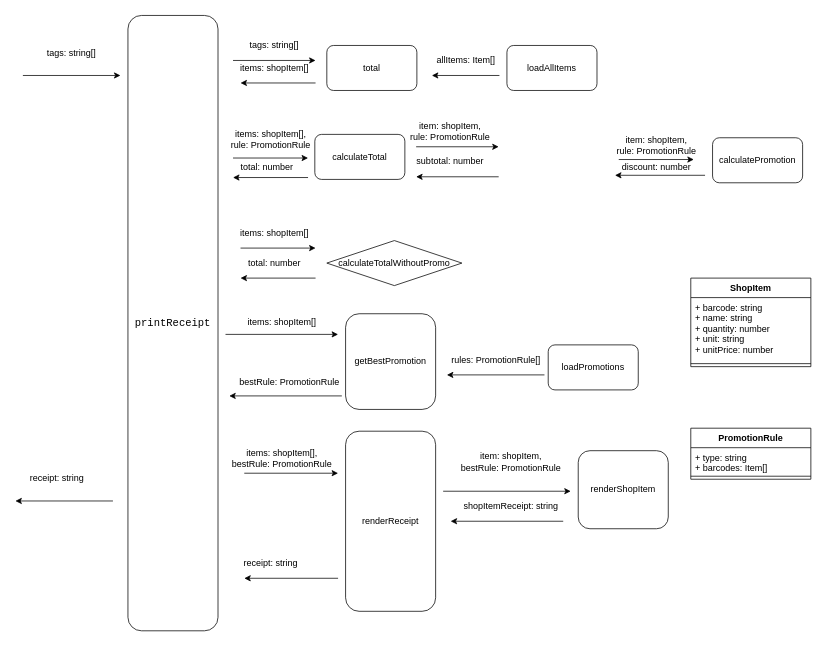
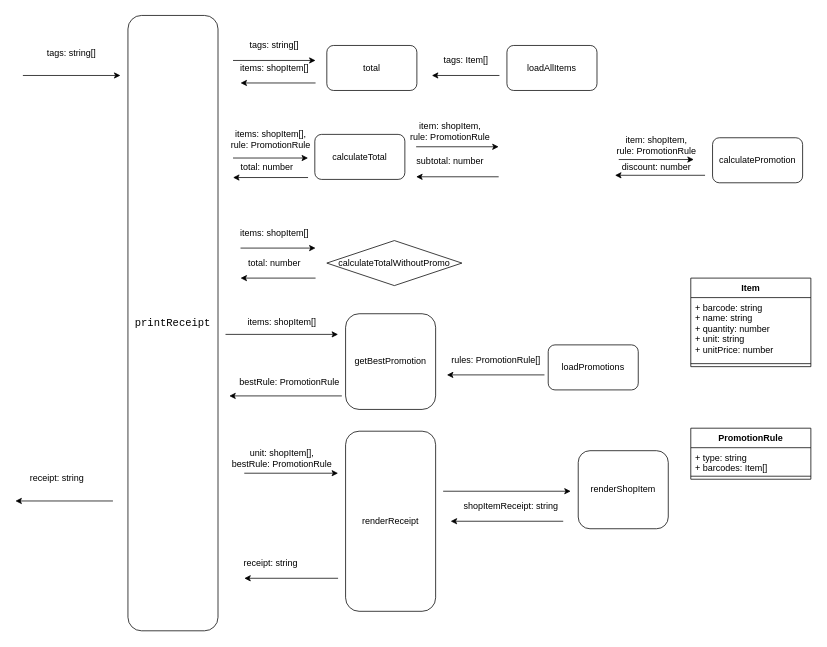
(466, 60) -> (466, 60)
(750, 288) -> (750, 288)
(282, 458) -> (282, 458)
(510, 462) -> none
